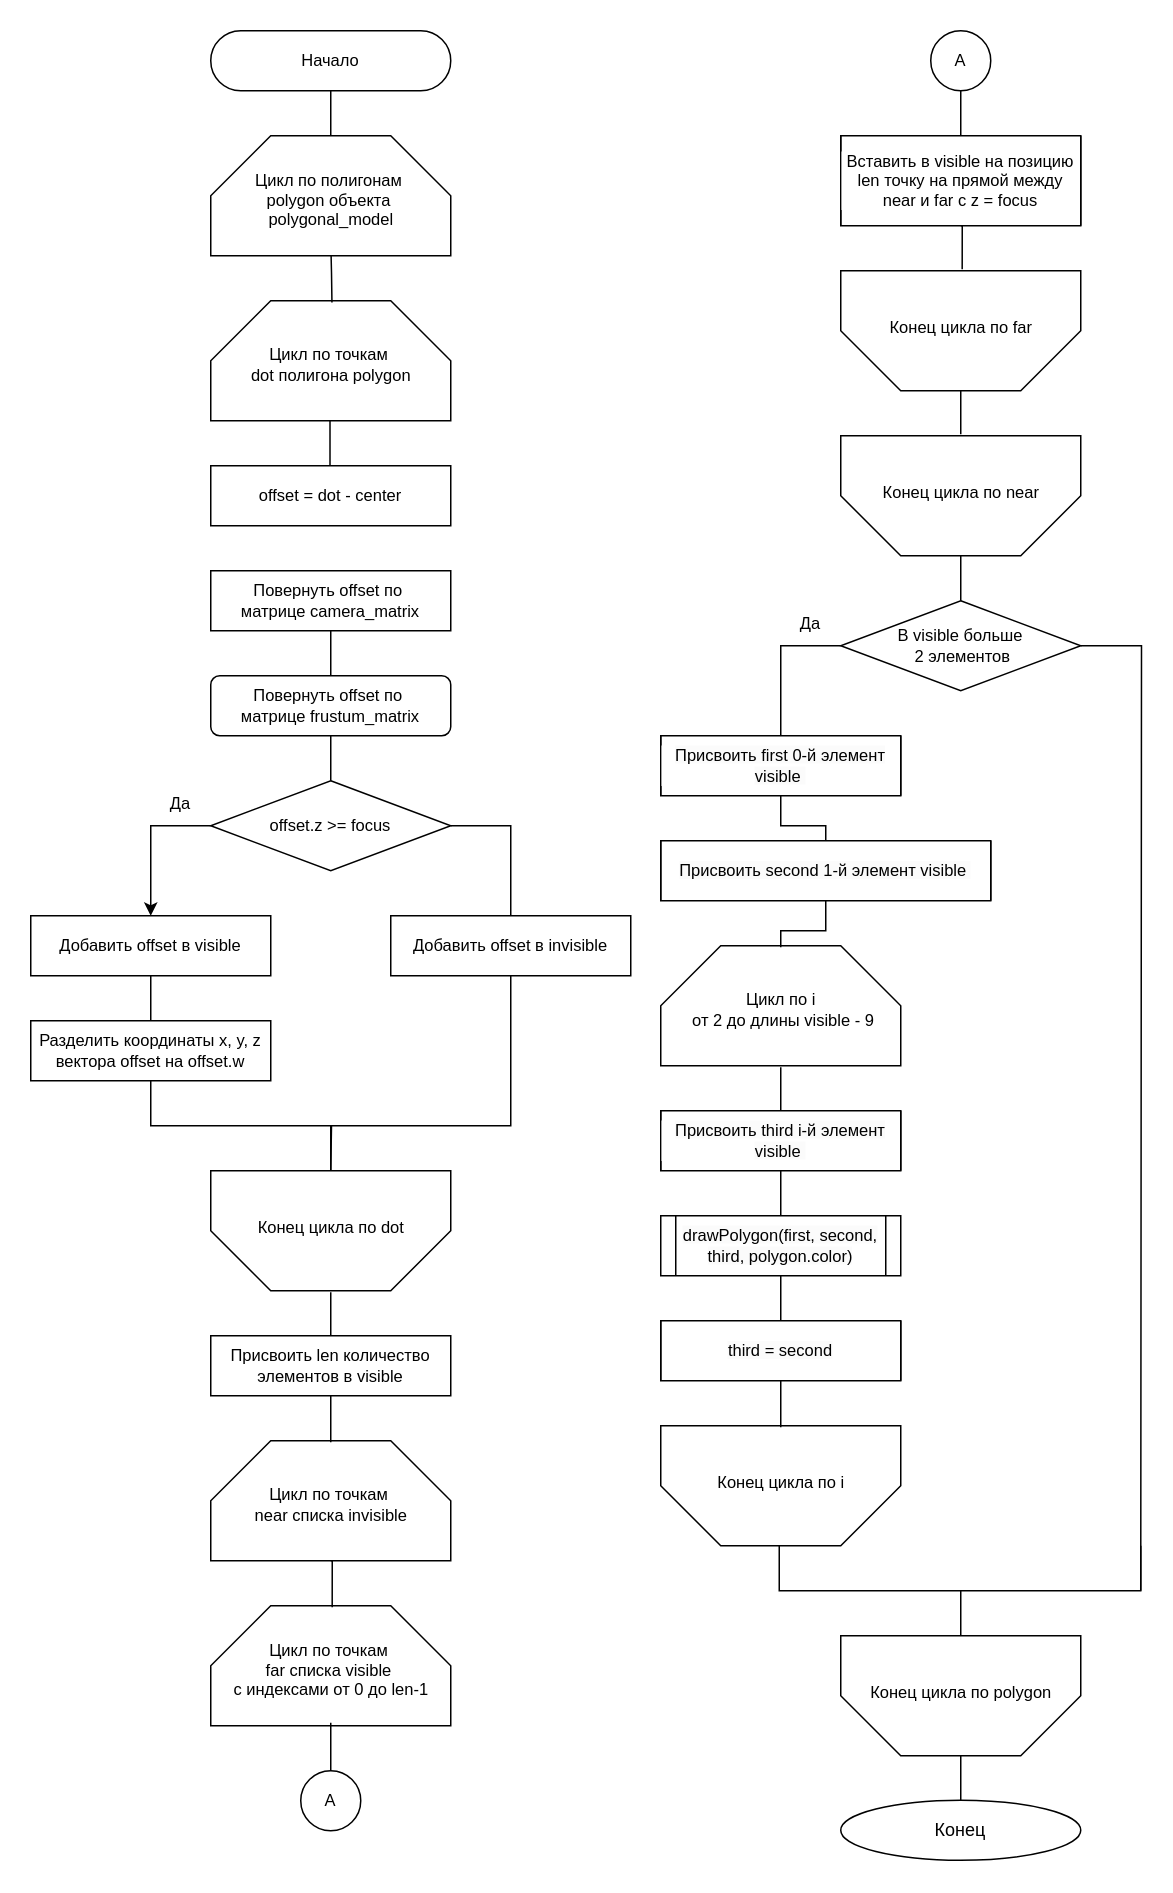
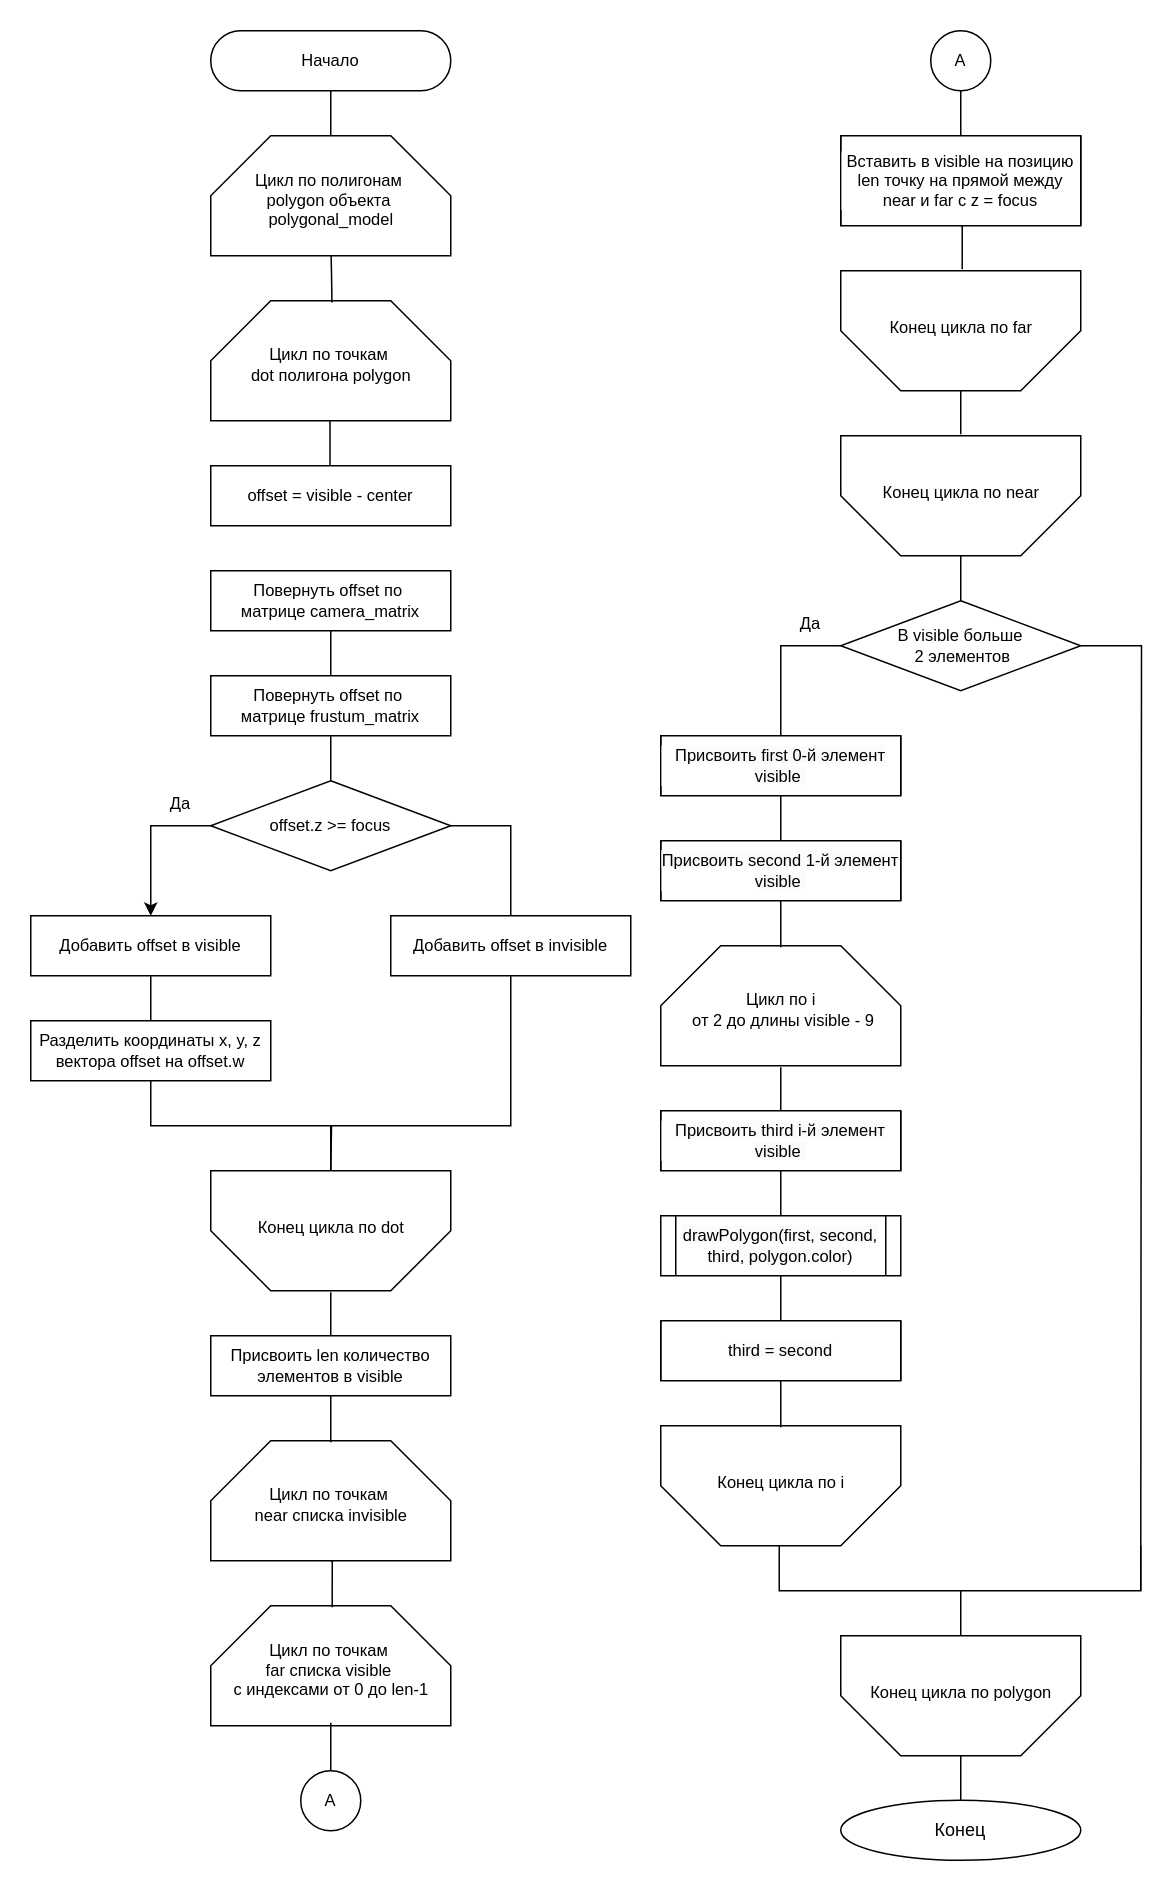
(331, 496) -> (331, 496)
(331, 706) -> (331, 706)
(826, 871) -> (781, 871)
